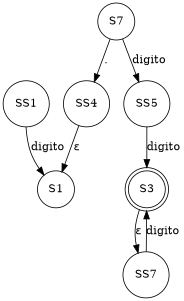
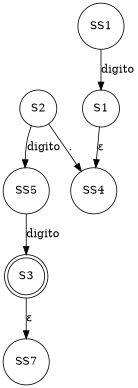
(116, 22) -> (38, 109)
(72, 145) -> (98, 143)
(146, 235) -> none
